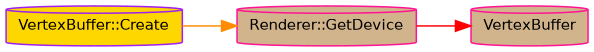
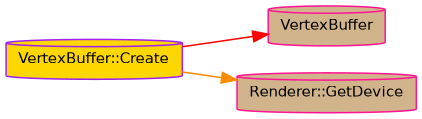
(436, 26) -> (218, 42)
